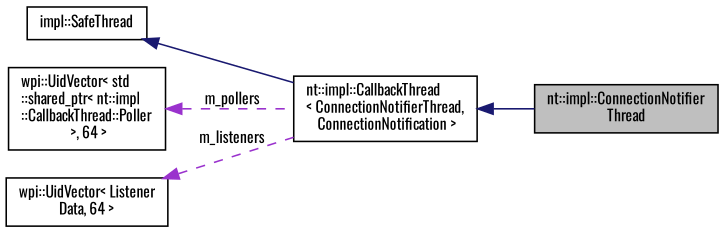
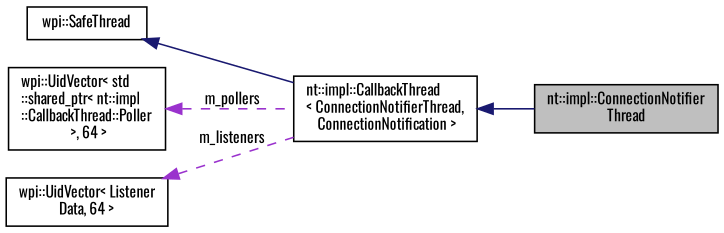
(87, 23) -> (87, 23)
